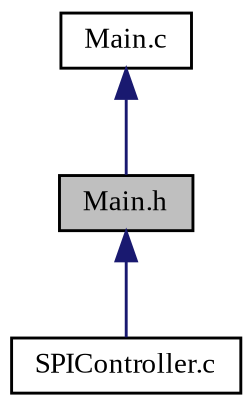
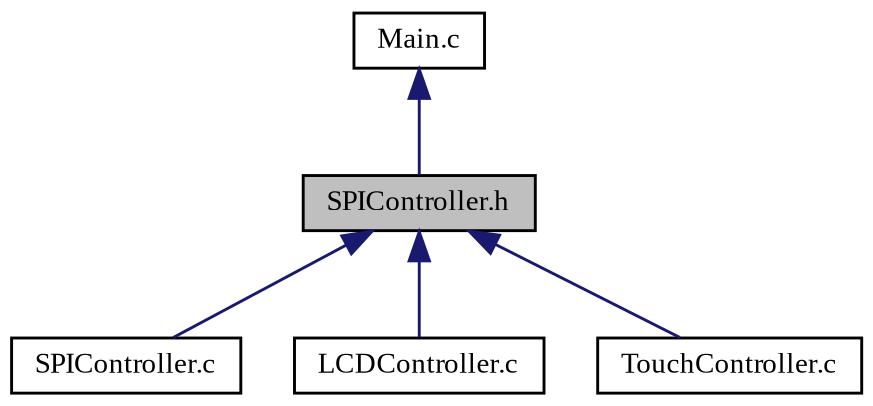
(126, 203) -> (419, 203)
none -> (419, 366)
none -> (730, 366)
